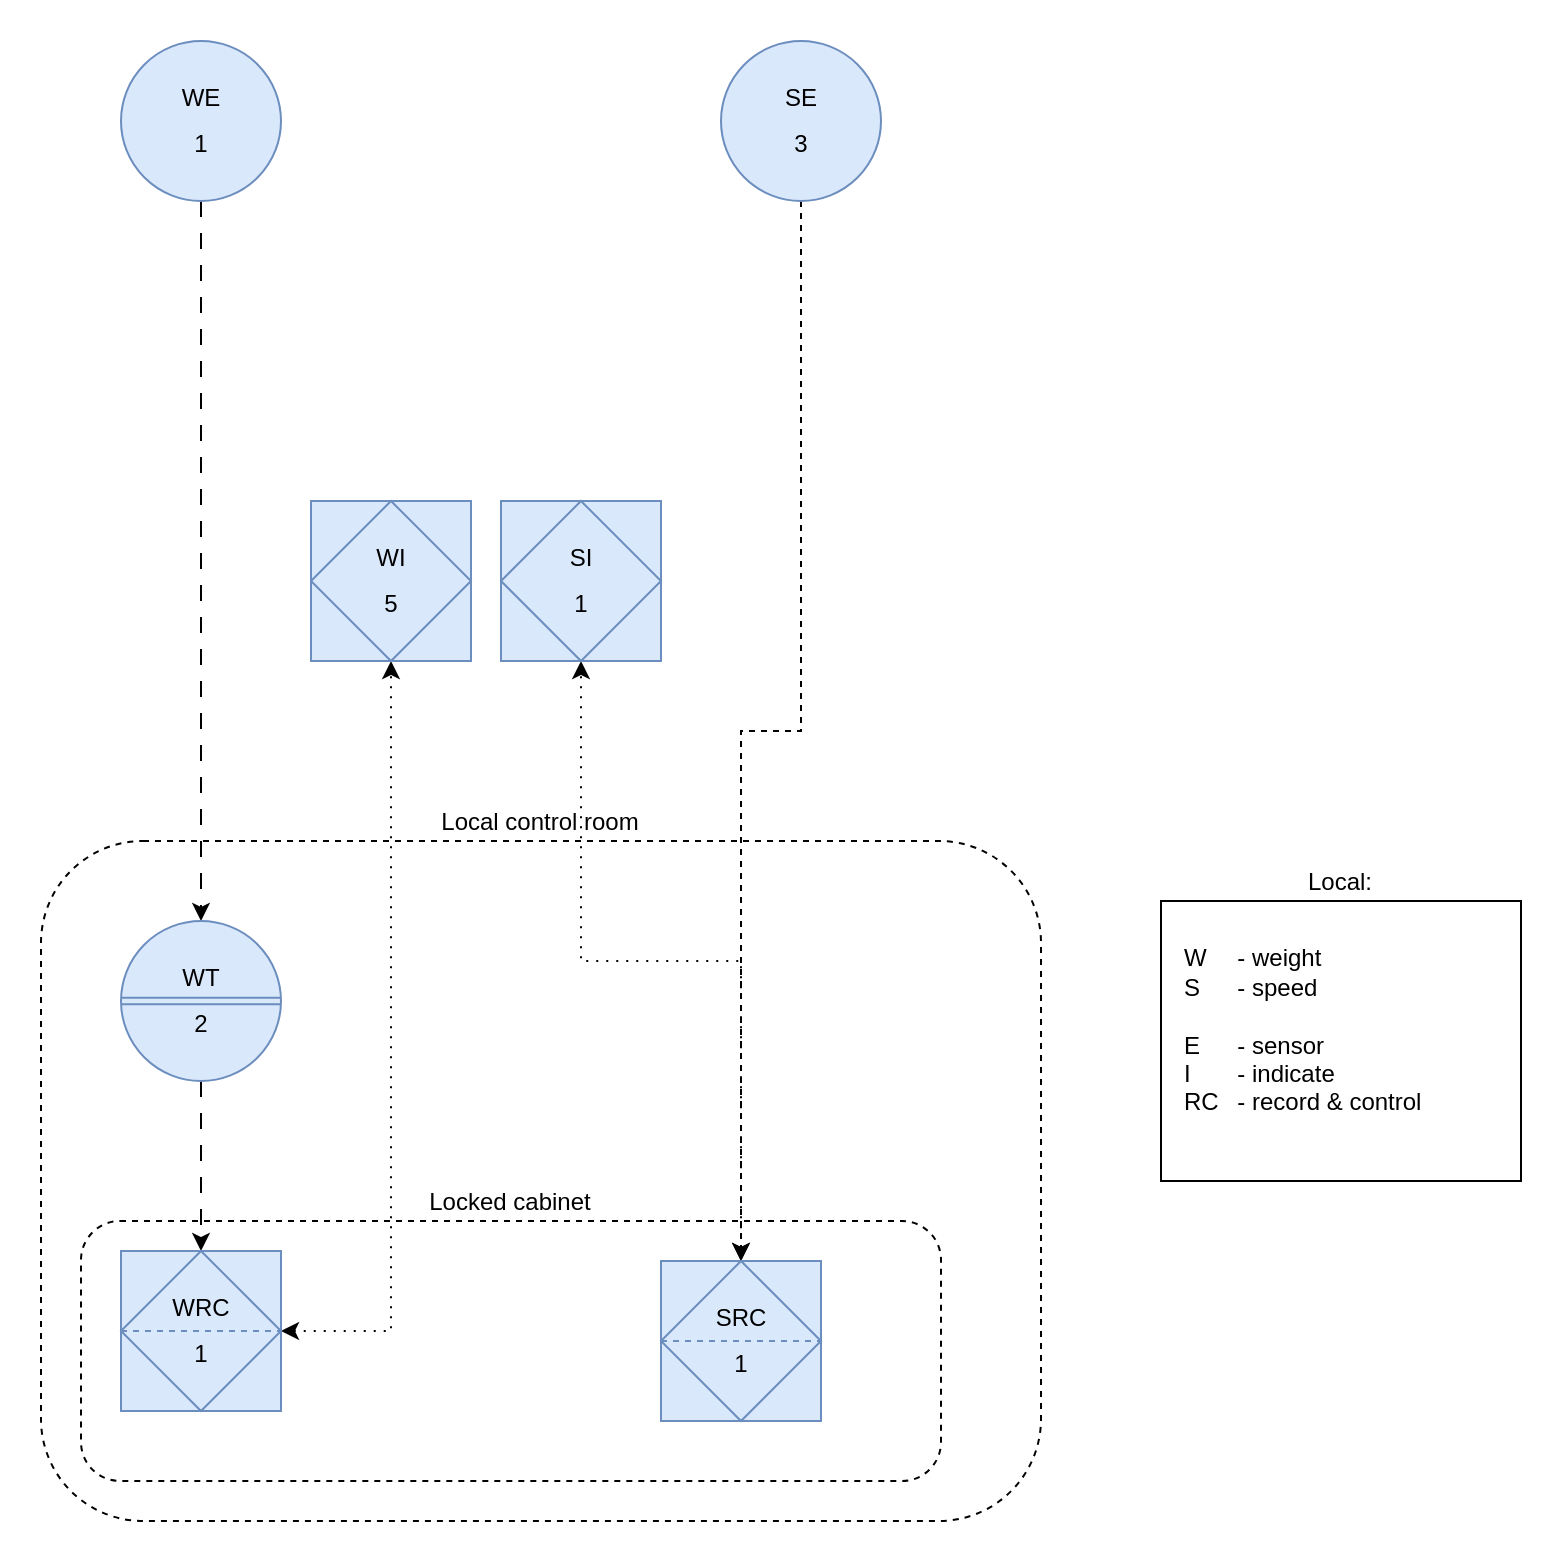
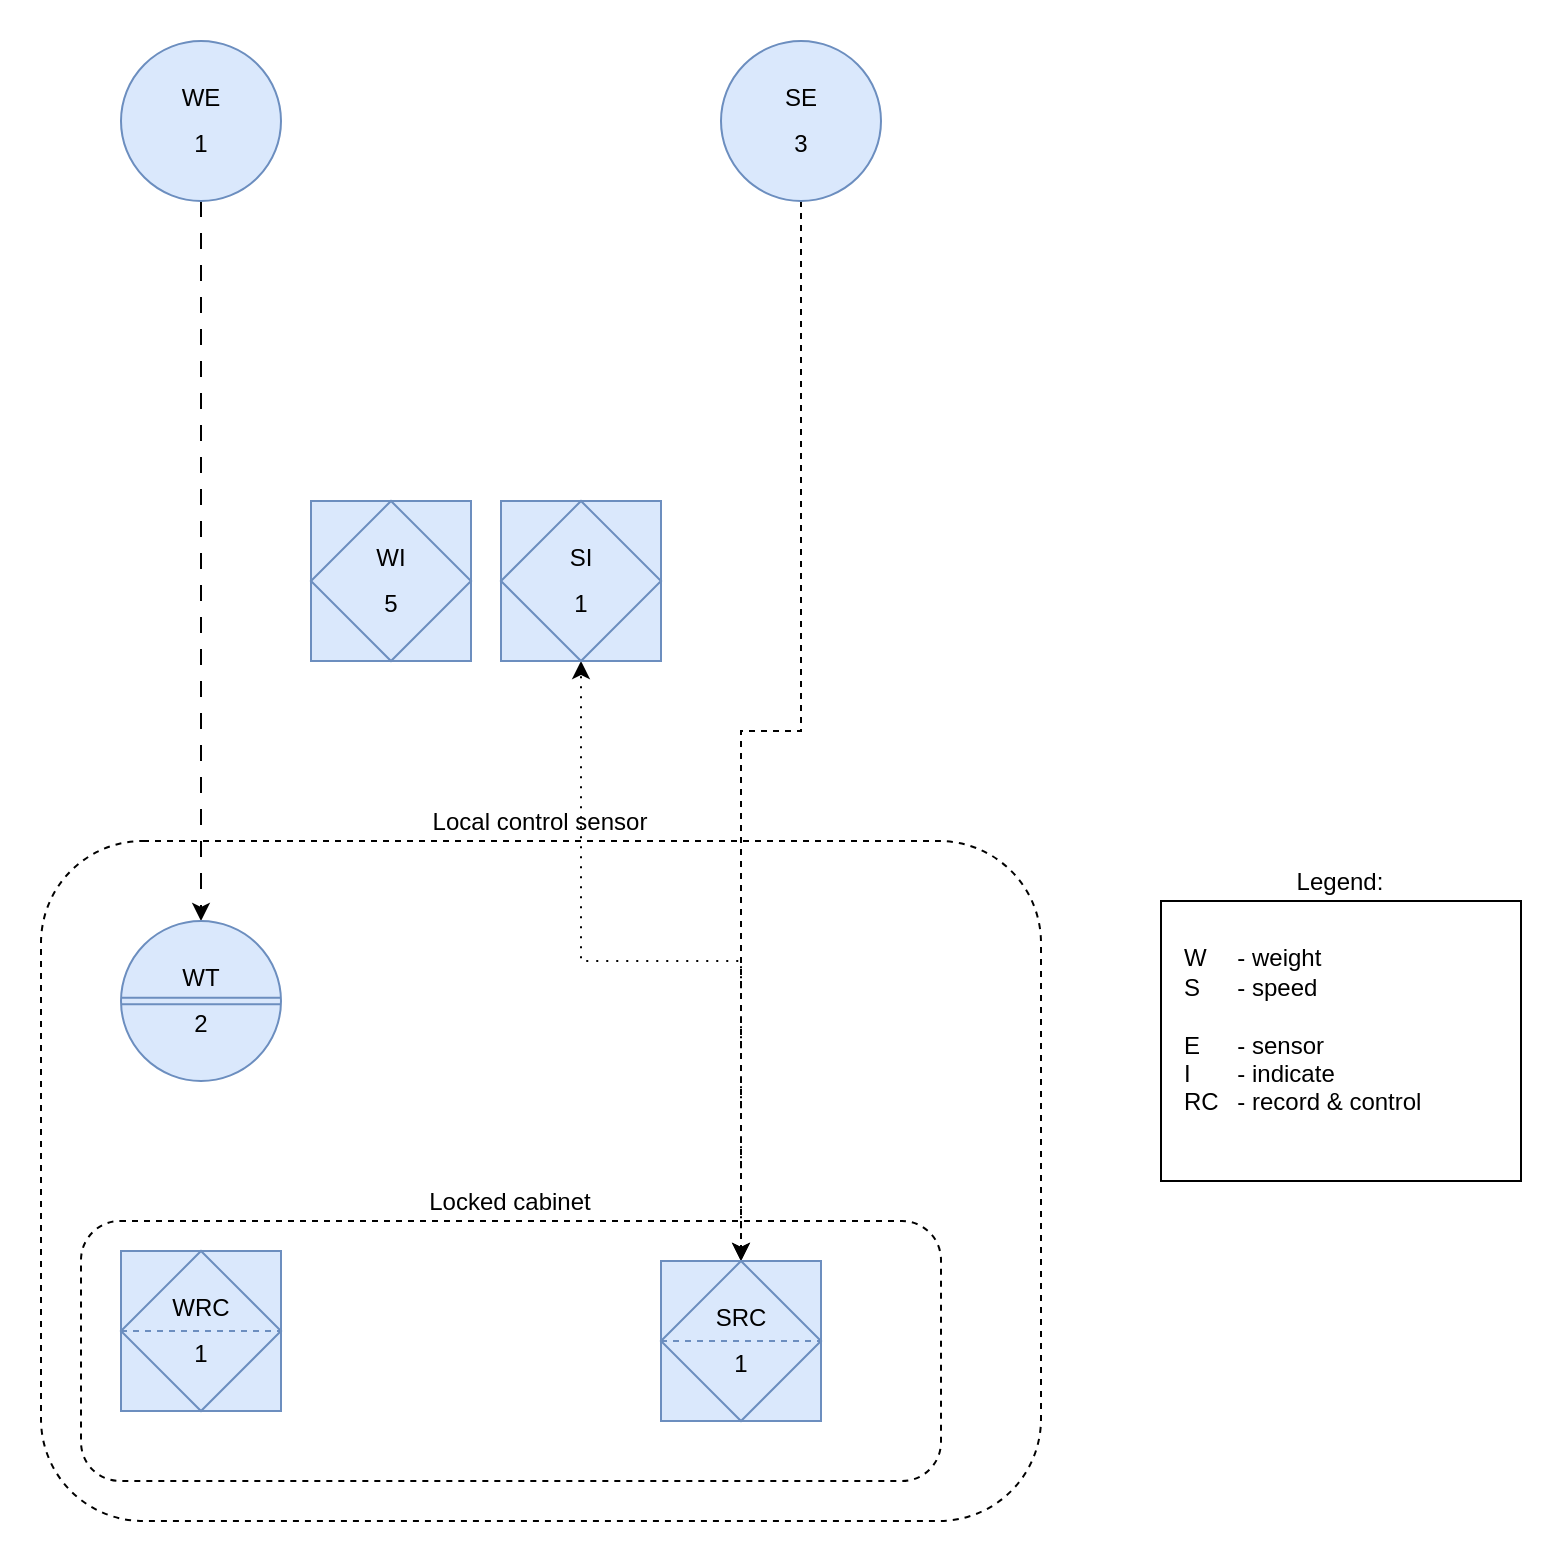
(541, 821) -> (541, 821)
(1341, 881) -> (1341, 881)
(391, 1049) -> none
(201, 1120) -> none
